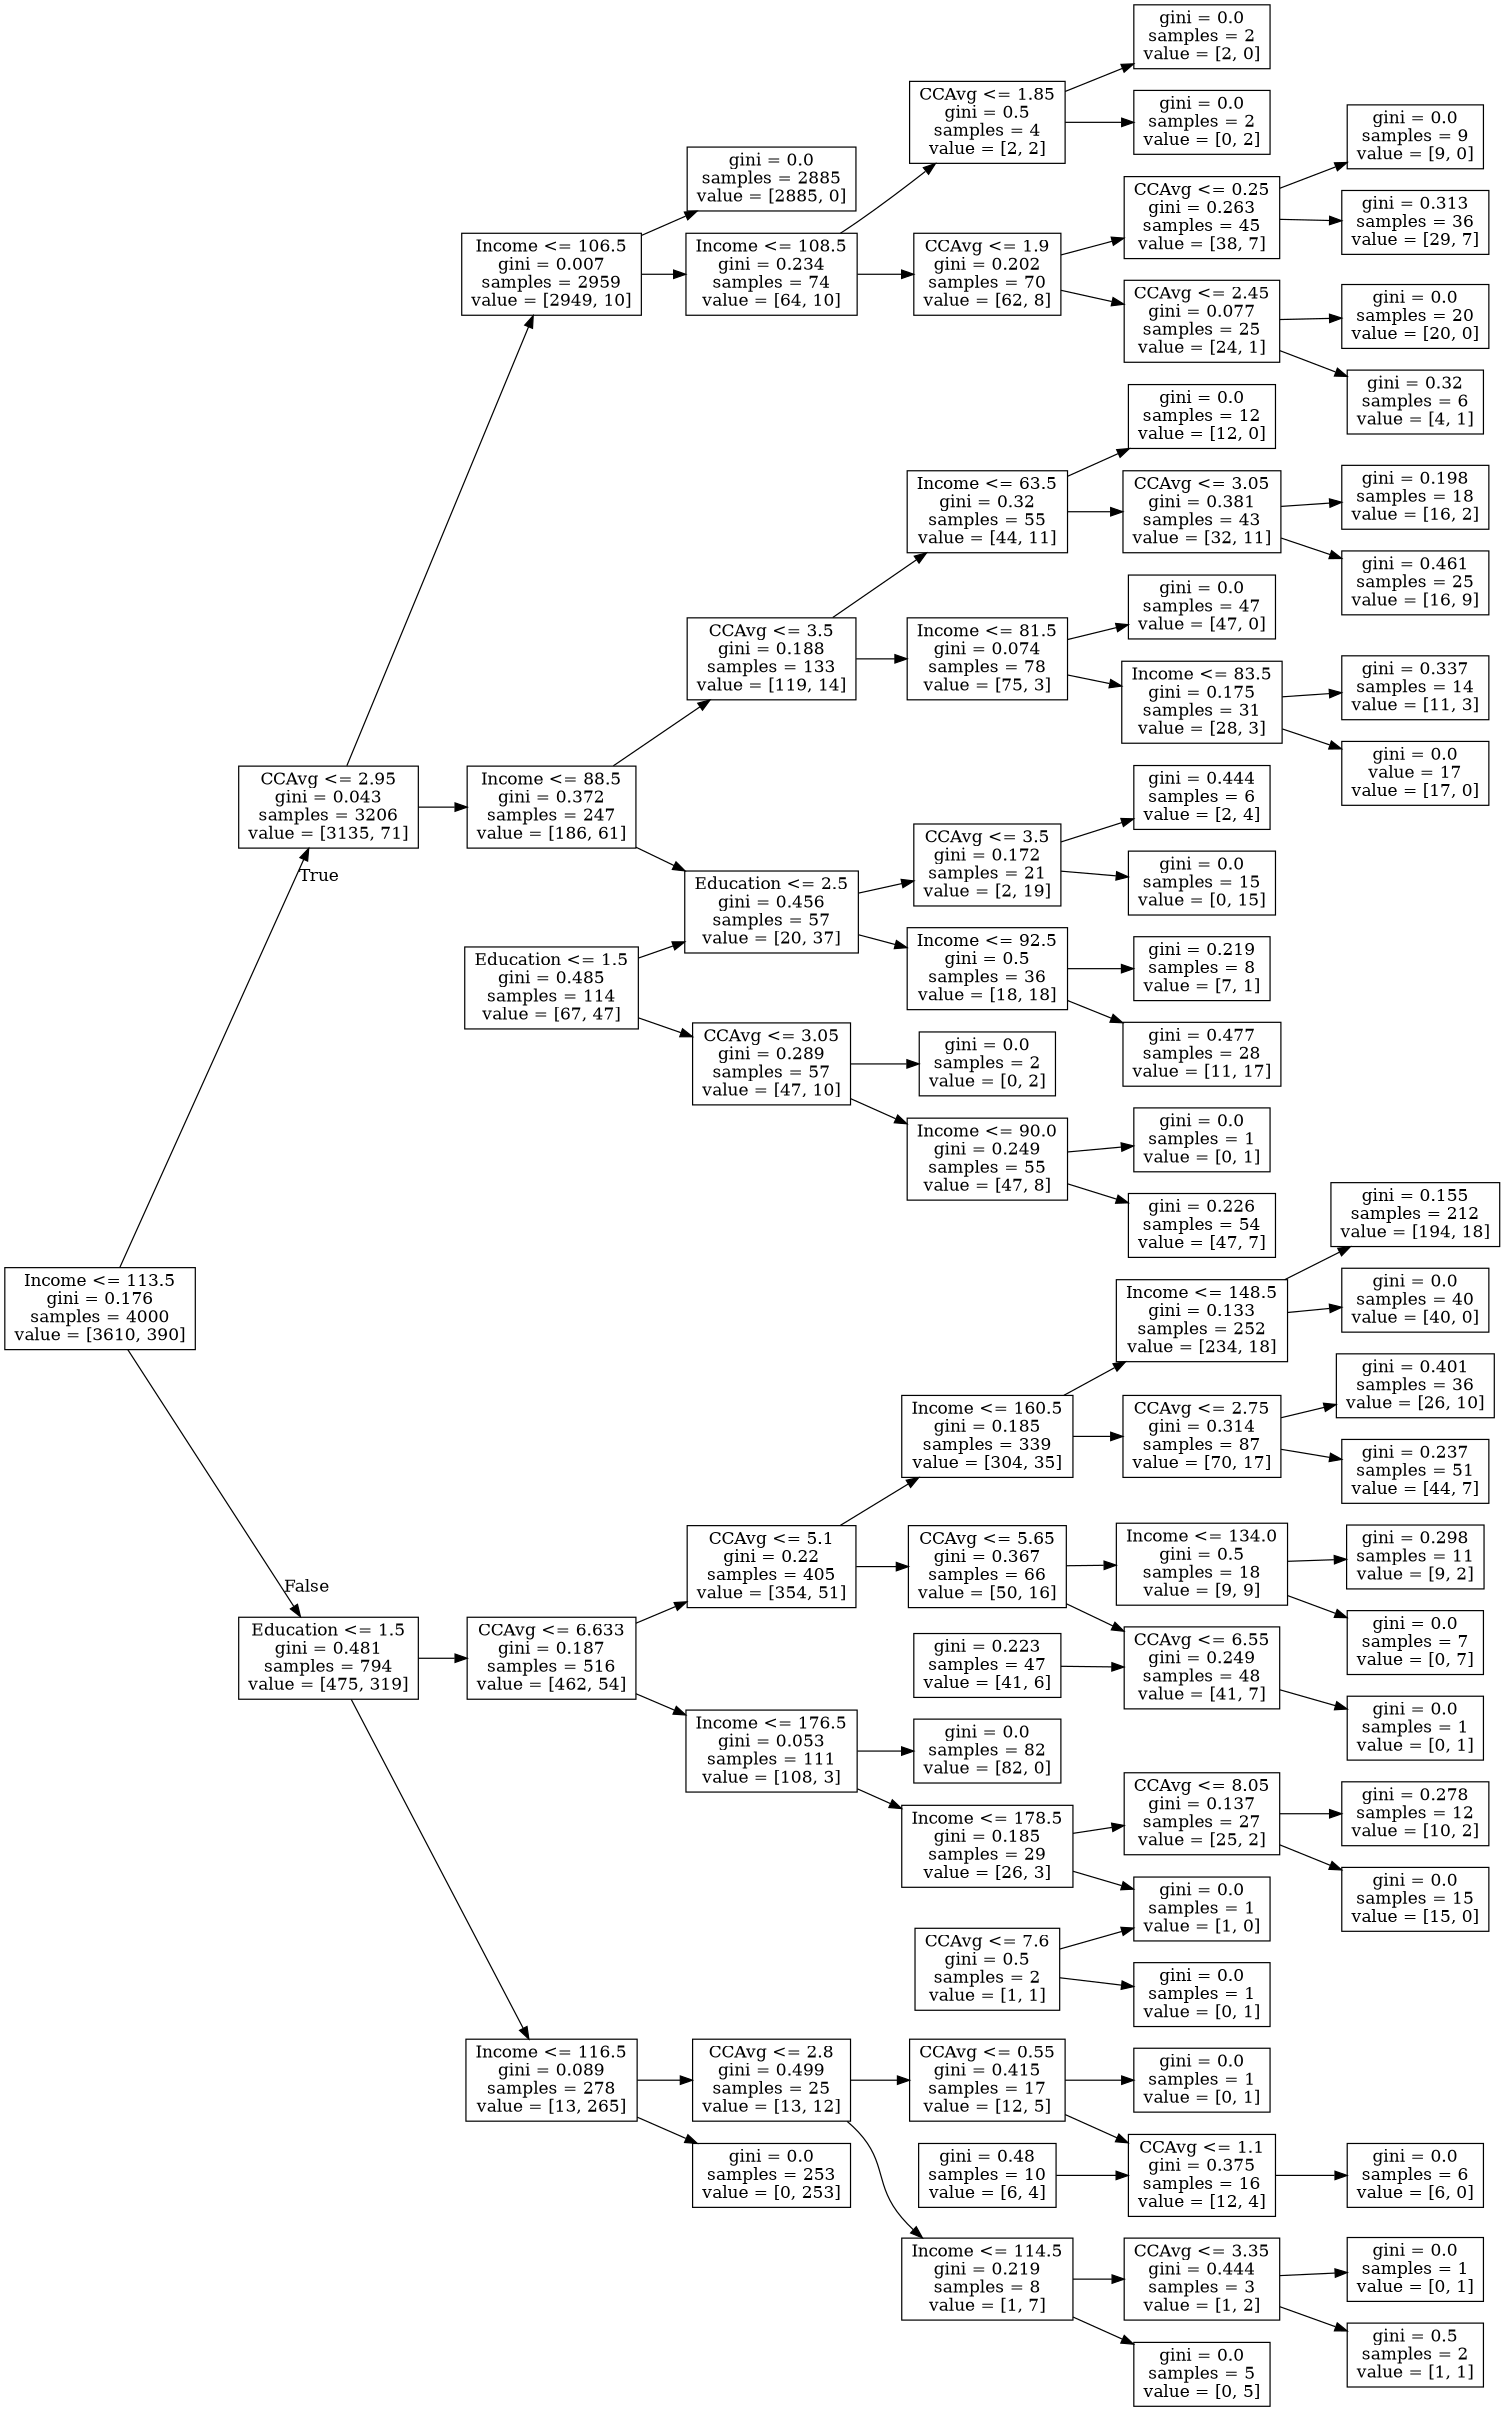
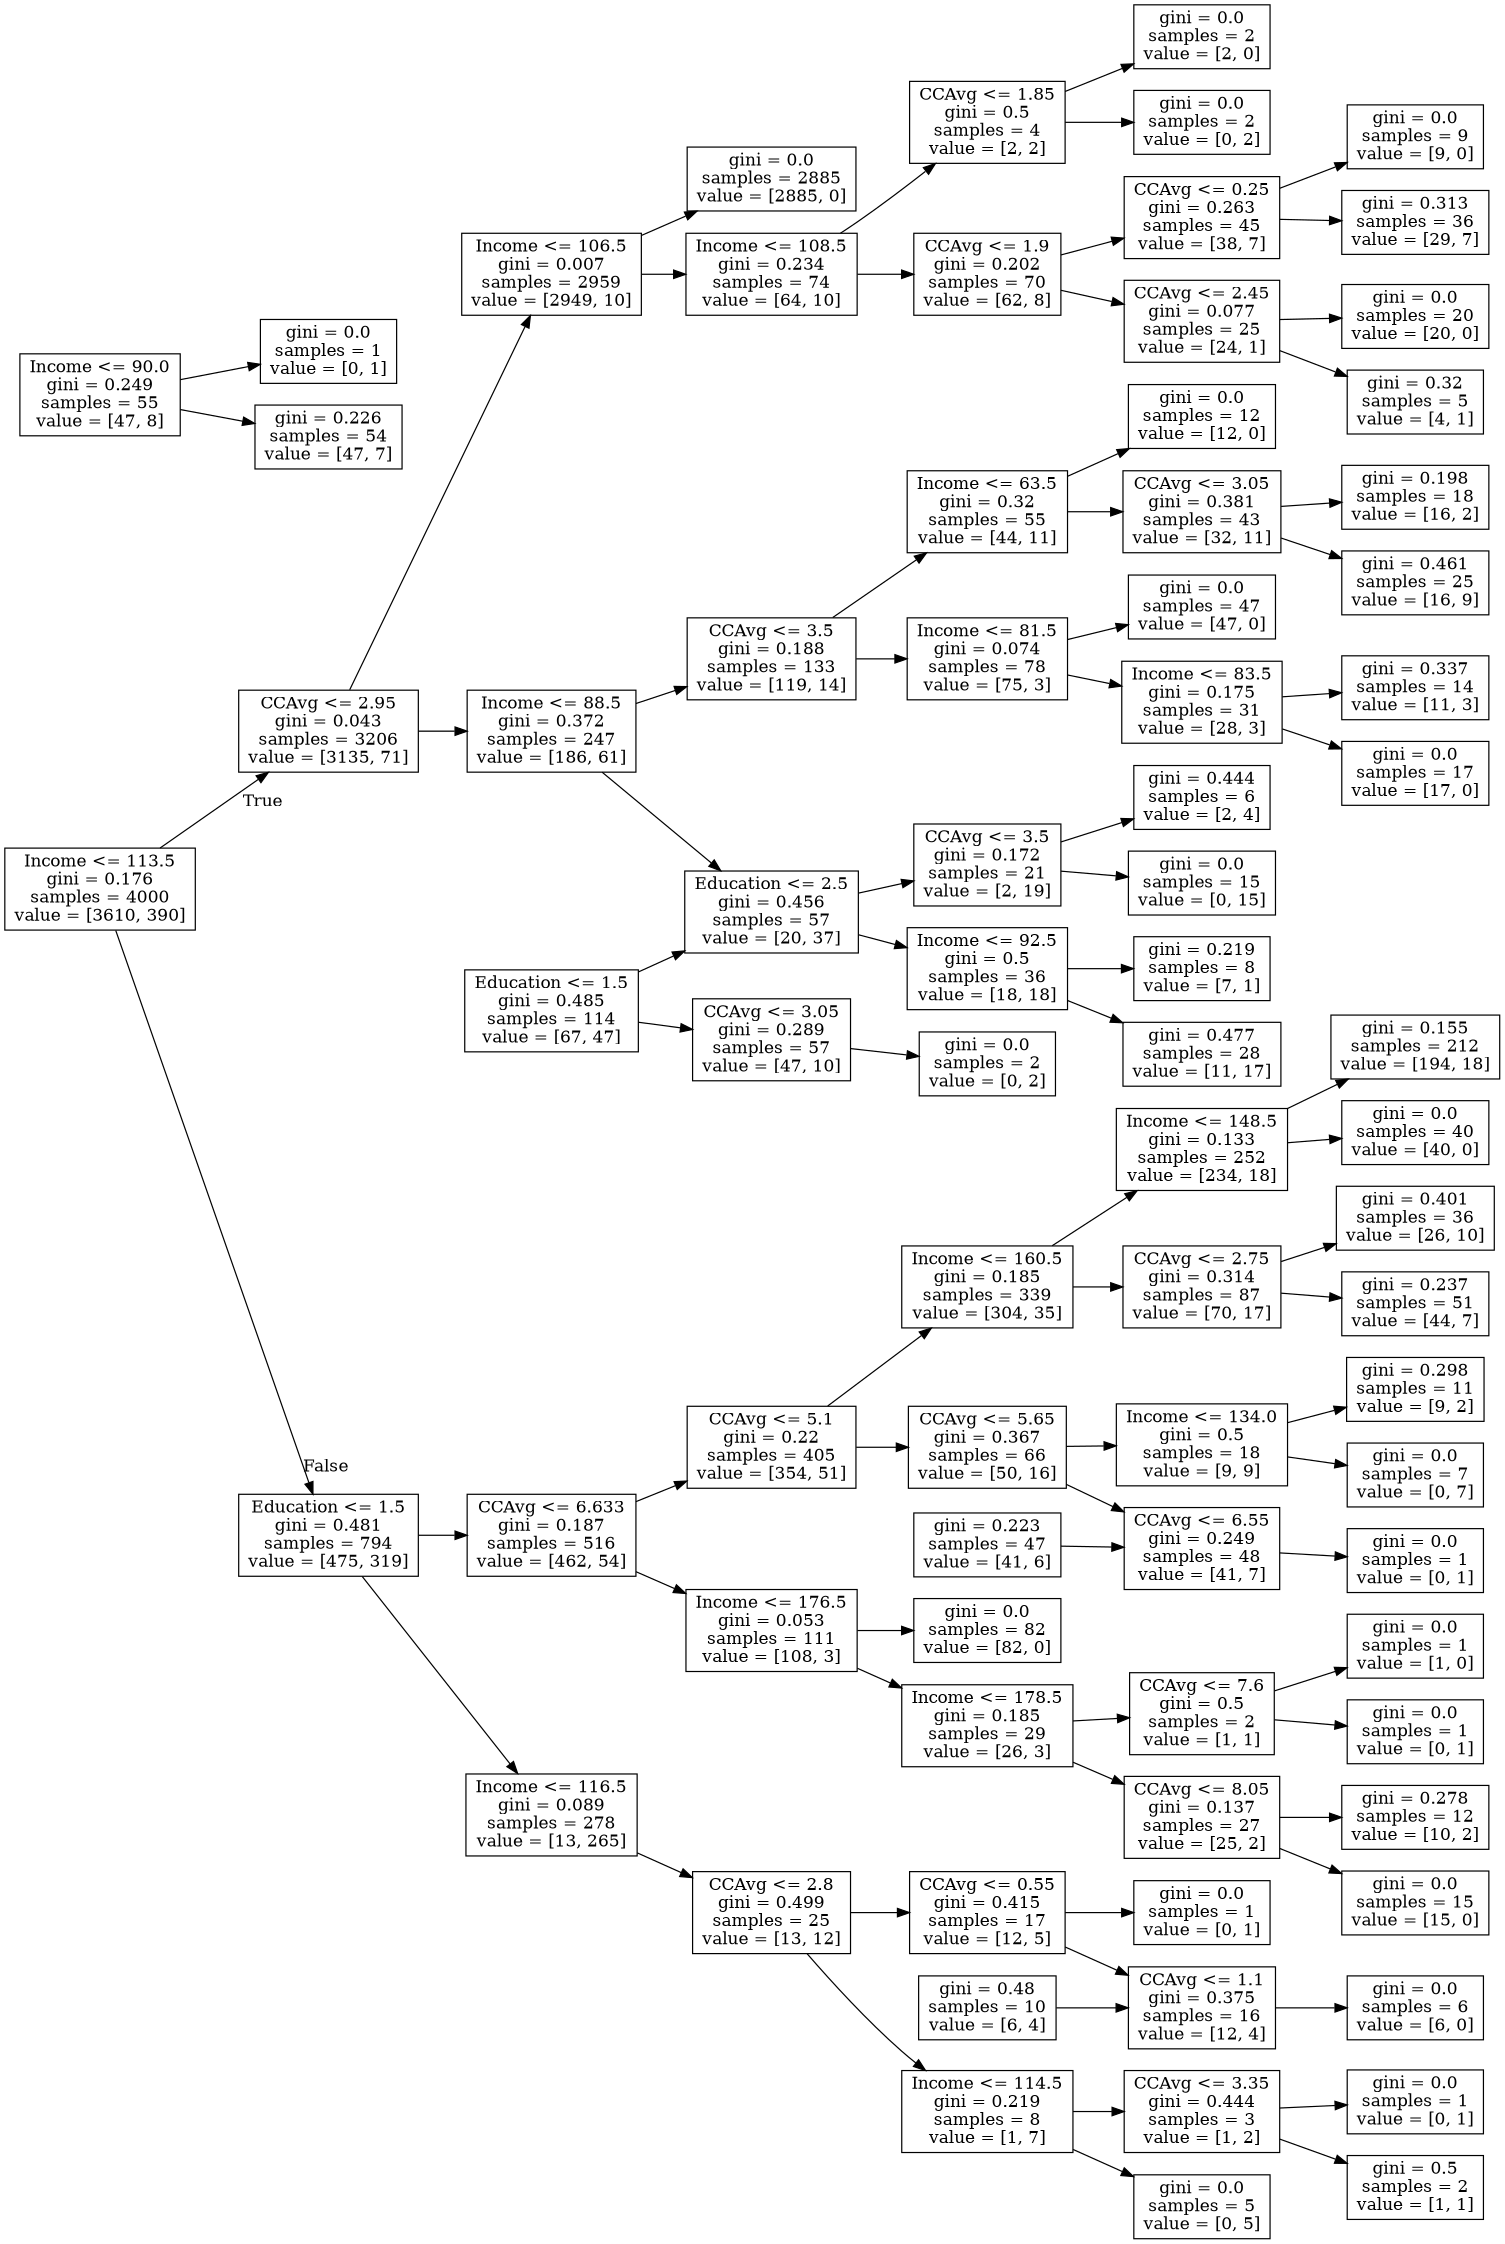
(1415, 402) -> (1415, 402)
(1415, 773) -> (1415, 773)
(873, 1109) -> none
(1097, 1878) -> (1095, 1720)
(772, 2175) -> none
